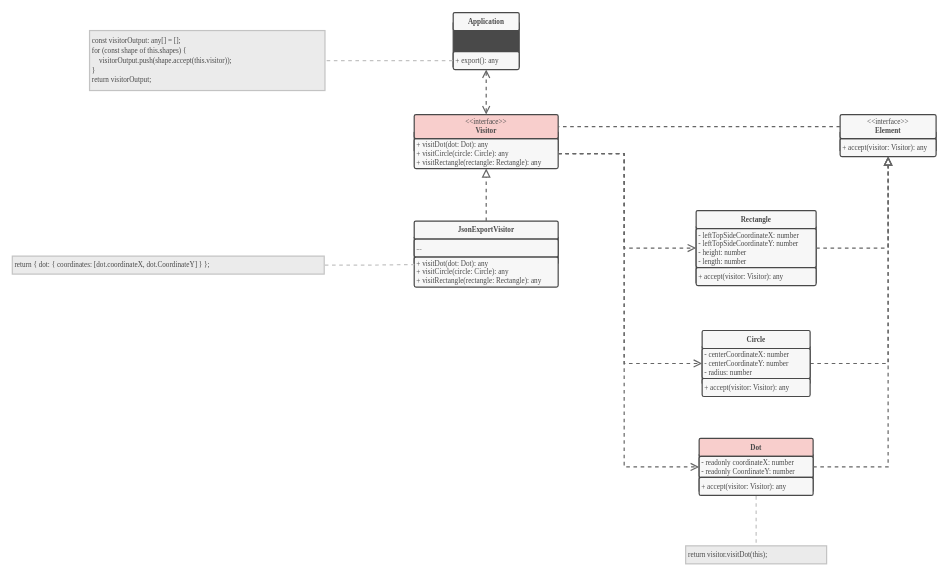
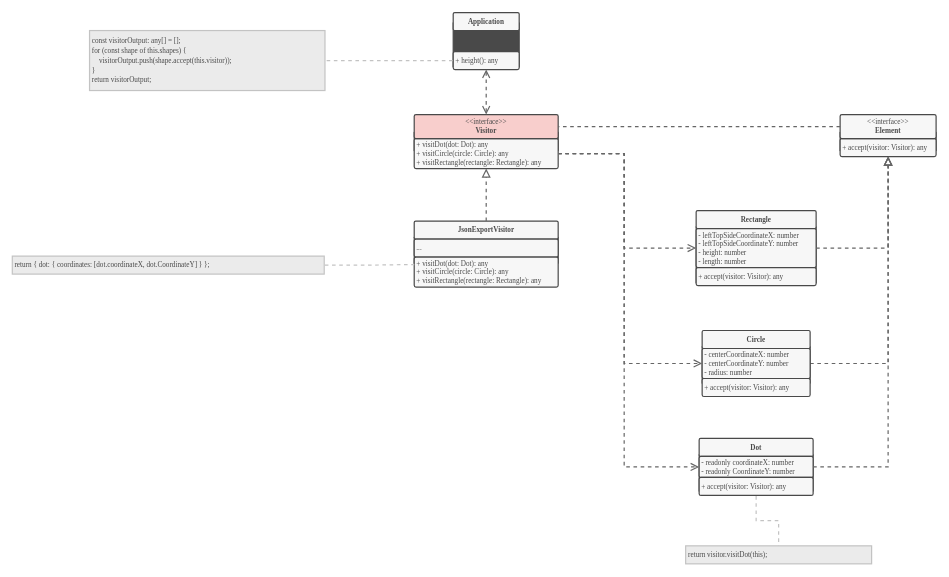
(483, 60) -> (482, 60)
(756, 447) -> (756, 447)
(756, 555) -> (779, 555)
